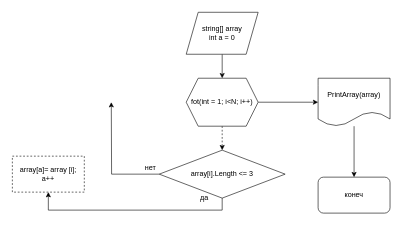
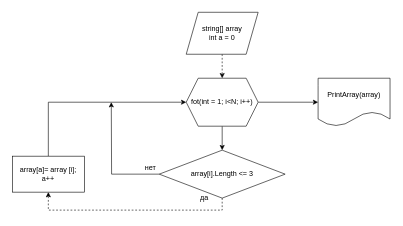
(222, 63) -> (222, 63)
none -> (48, 102)
(222, 135) -> (222, 135)
(354, 171) -> none
(48, 174) -> (48, 174)
(354, 195) -> none
(134, 210) -> (134, 210)
